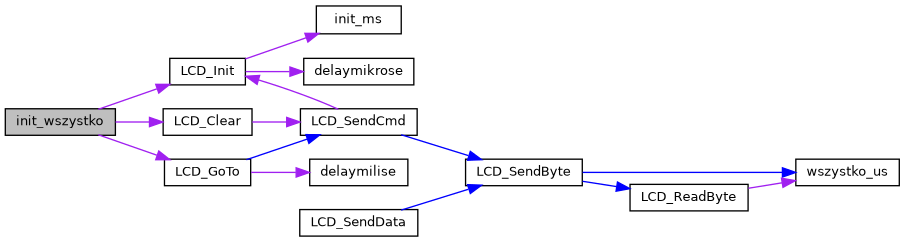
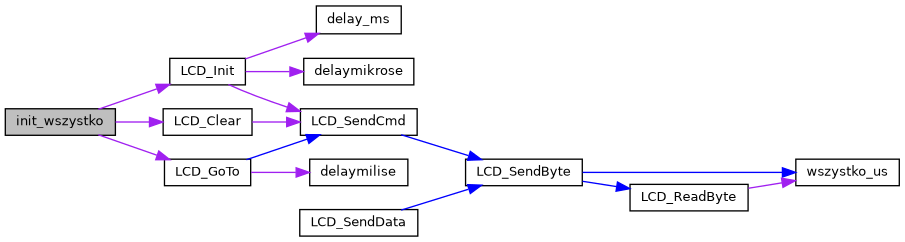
(359, 20) -> (359, 20)
(299, 93) -> (258, 97)
